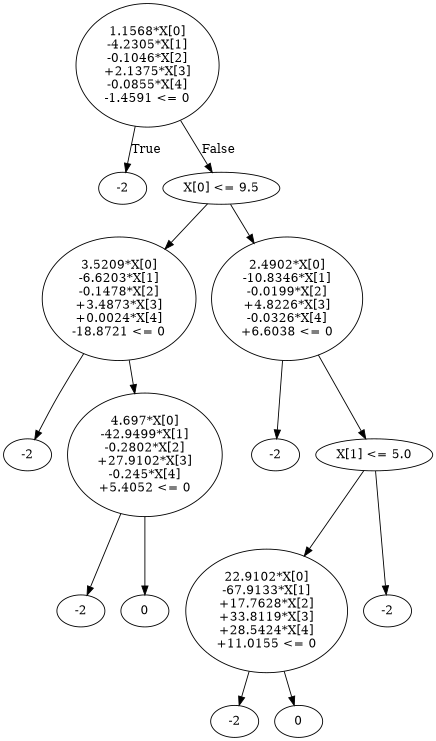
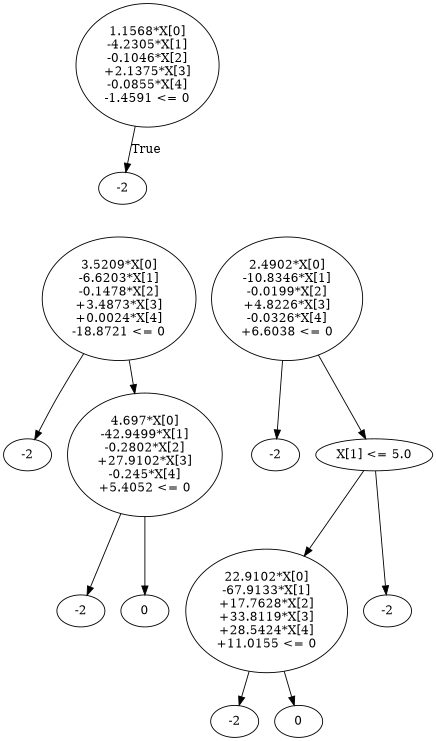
(221, 188) -> none
